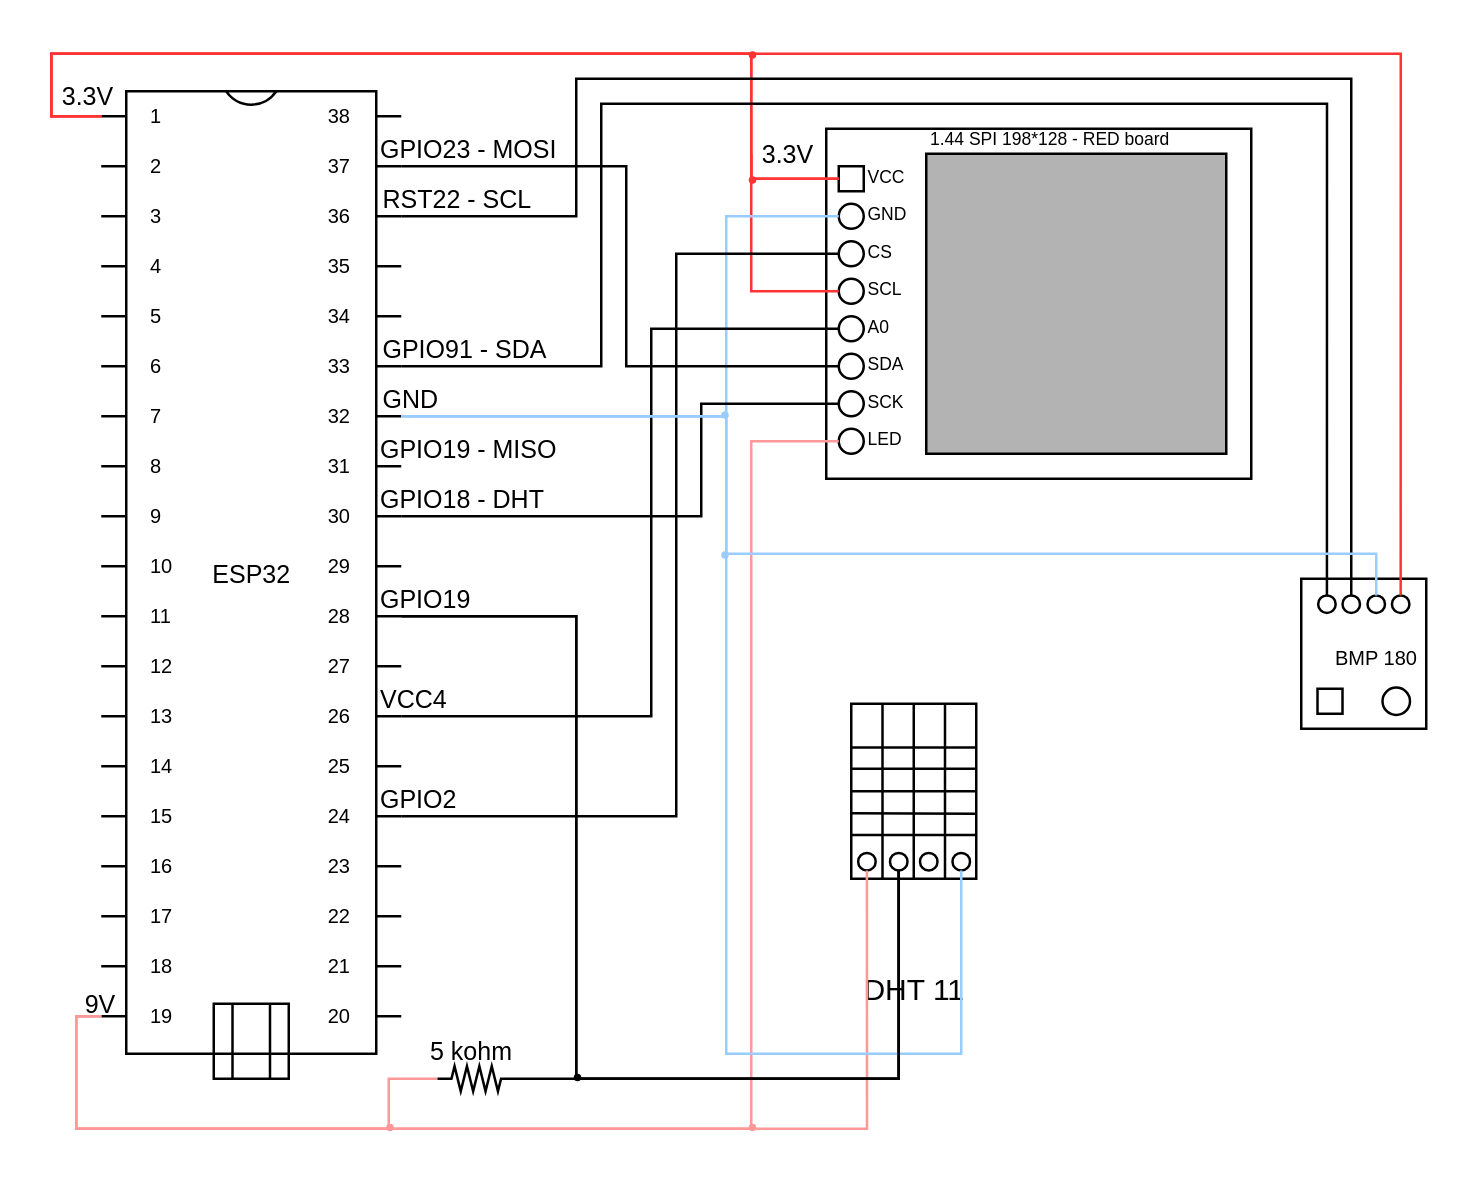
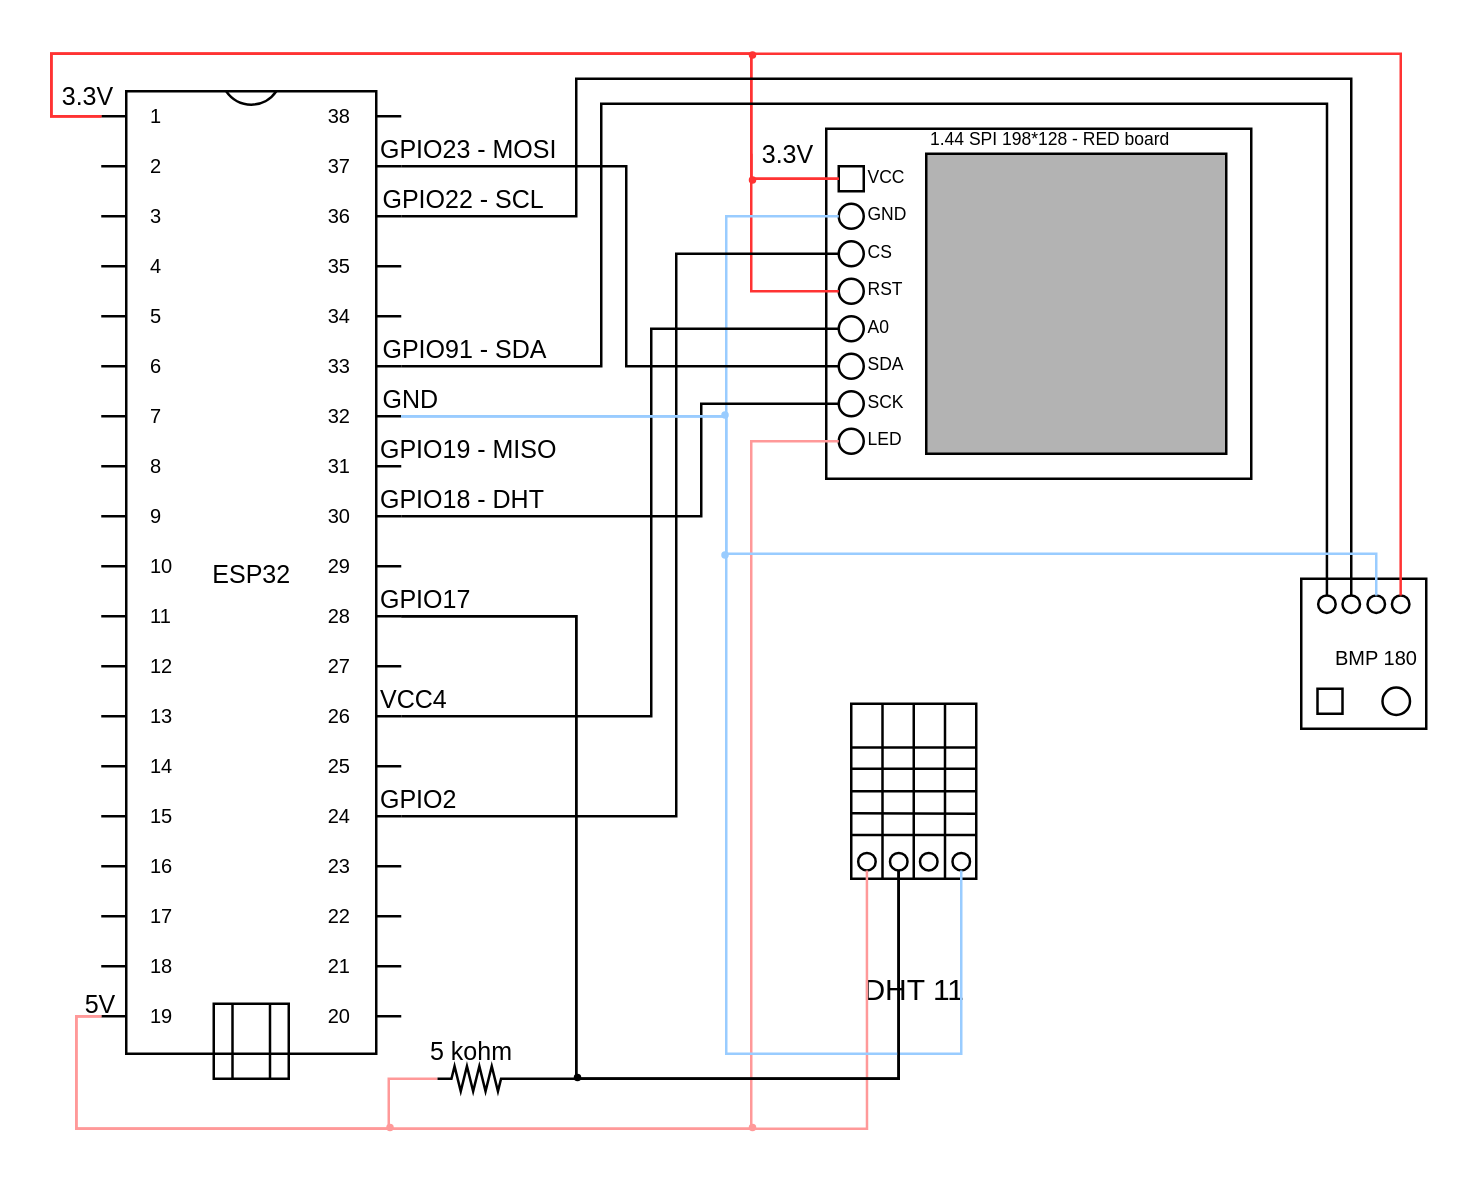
(454, 199) -> (461, 199)
(883, 291) -> (883, 291)
(423, 599) -> (423, 599)
(101, 1004) -> (101, 1004)
